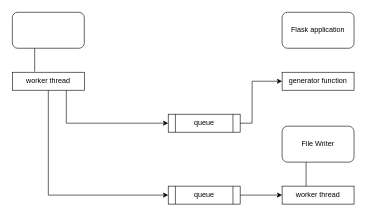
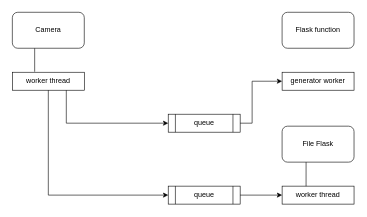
none -> (48, 30)
(318, 30) -> (318, 30)
(318, 81) -> (318, 81)
(318, 144) -> (318, 144)
